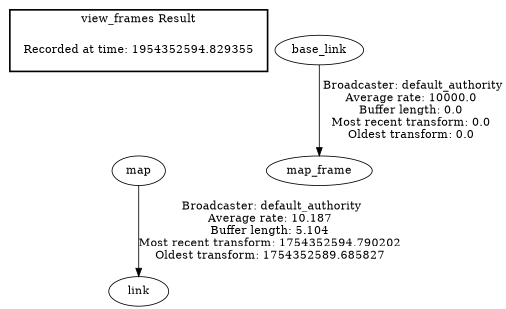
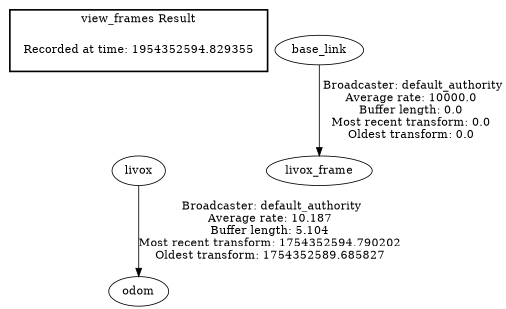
(139, 171) -> (139, 171)
(319, 171) -> (319, 171)
(139, 291) -> (139, 291)
